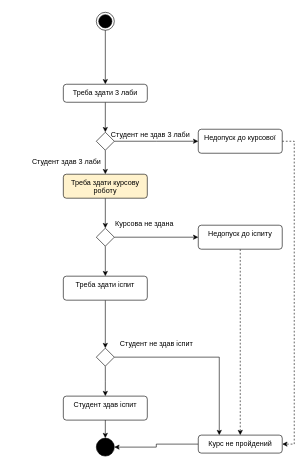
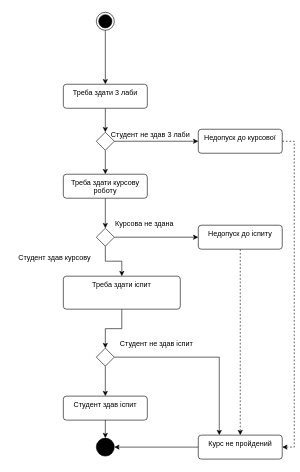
(105, 93) -> (105, 96)
(66, 162) -> none
(105, 186) -> (105, 186)
none -> (54, 258)
(105, 288) -> (122, 293)
(240, 444) -> (240, 447)
